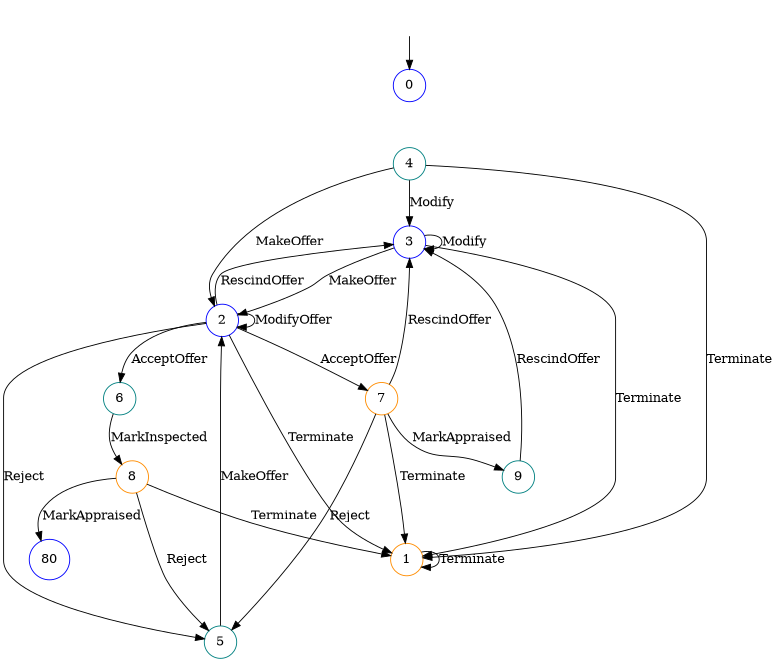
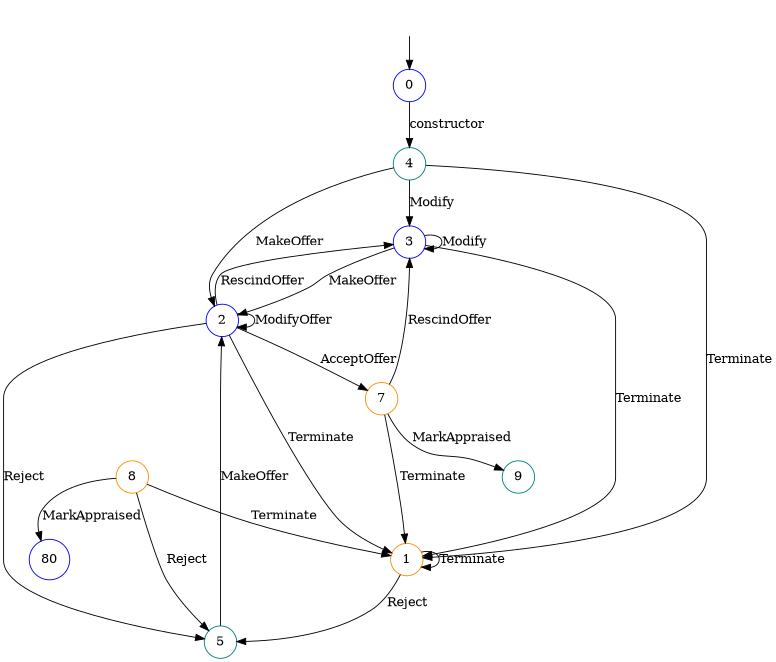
none -> (409, 120)
(511, 341) -> none
(120, 399) -> none
(318, 526) -> (333, 628)
